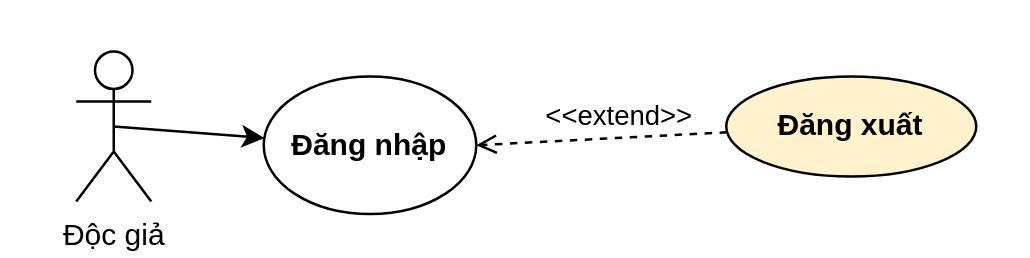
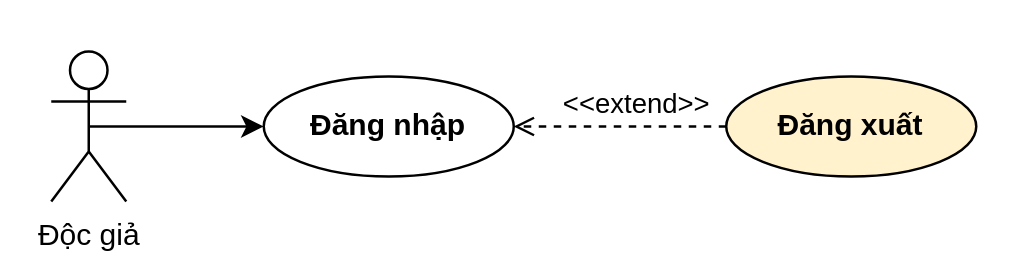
(114, 126) -> (89, 126)
(370, 145) -> (389, 126)
